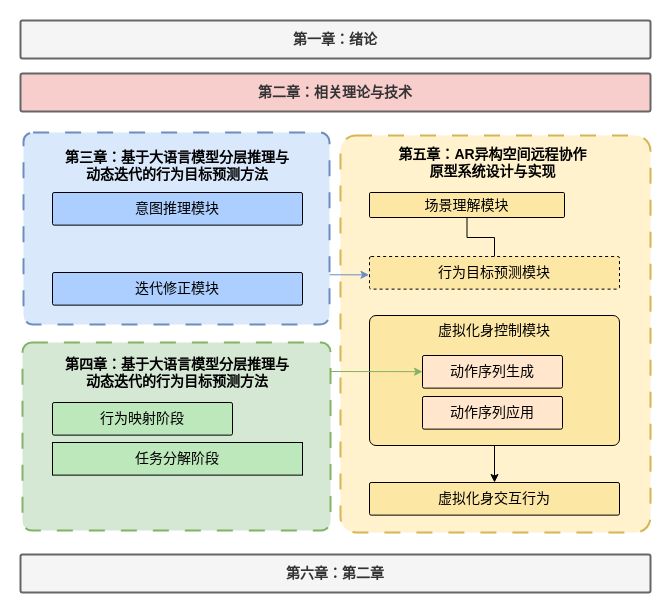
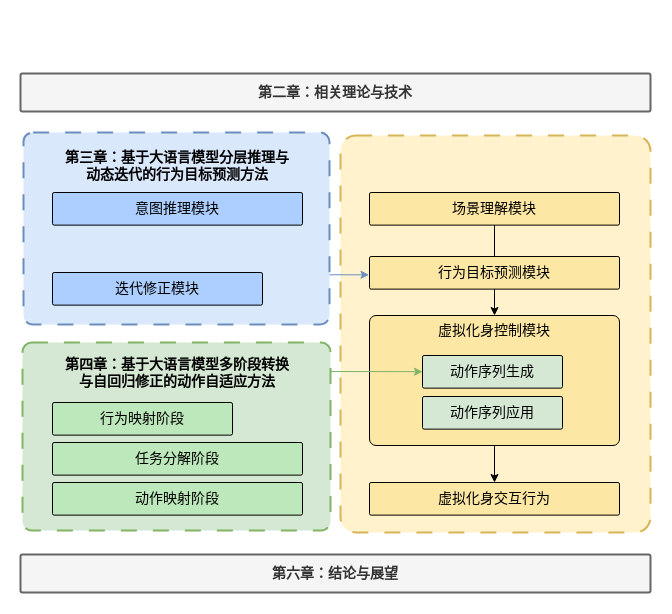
(336, 40) -> none
(336, 93) -> (336, 93)
(493, 155) -> none
(467, 205) -> (495, 209)
(495, 273) -> (495, 273)
(178, 289) -> (158, 289)
none -> (495, 306)
(178, 365) -> (178, 365)
(493, 372) -> (493, 372)
(493, 413) -> (493, 413)
(178, 459) -> (178, 459)
none -> (178, 499)
(336, 574) -> (336, 574)
